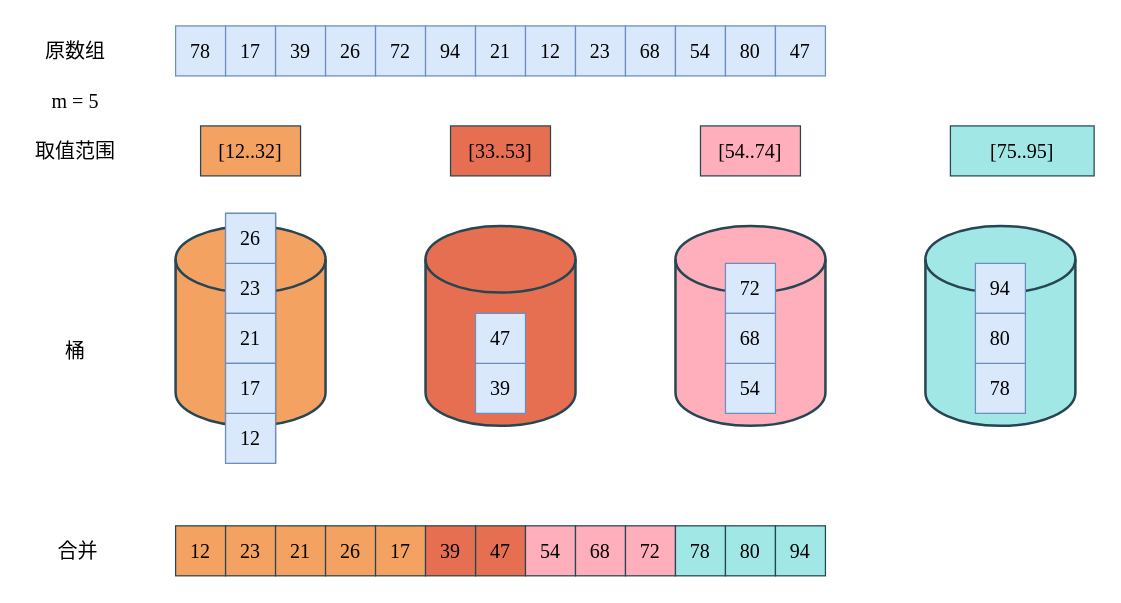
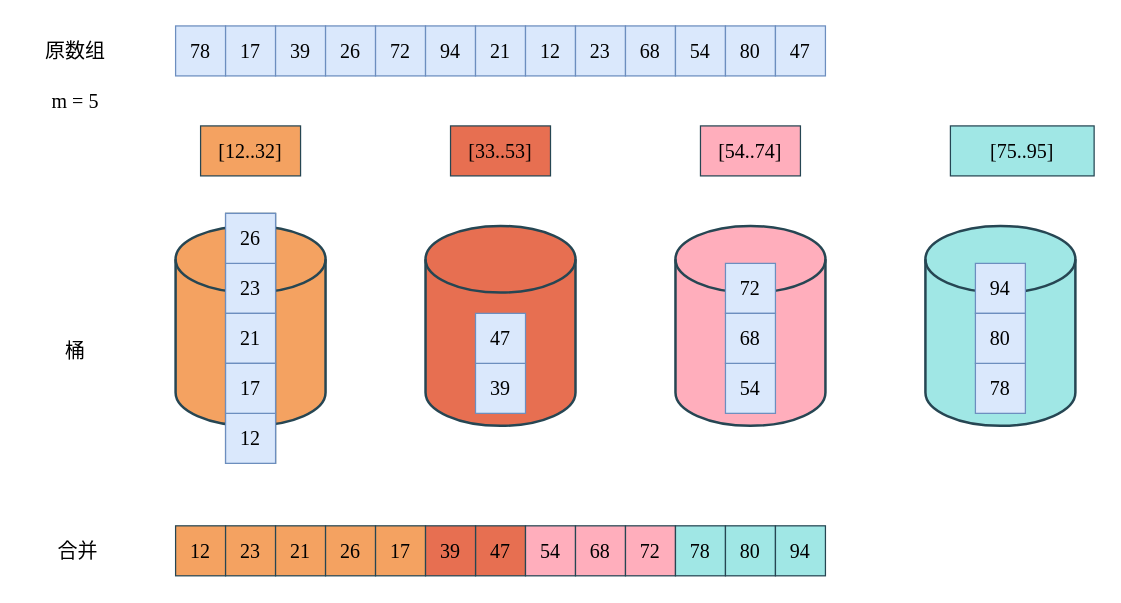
(76, 151) -> none
